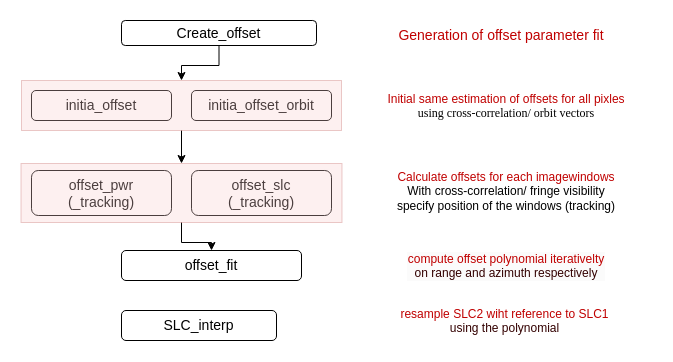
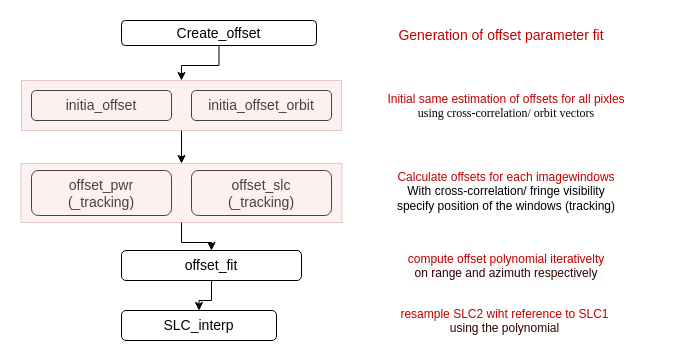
none -> (212, 298)
